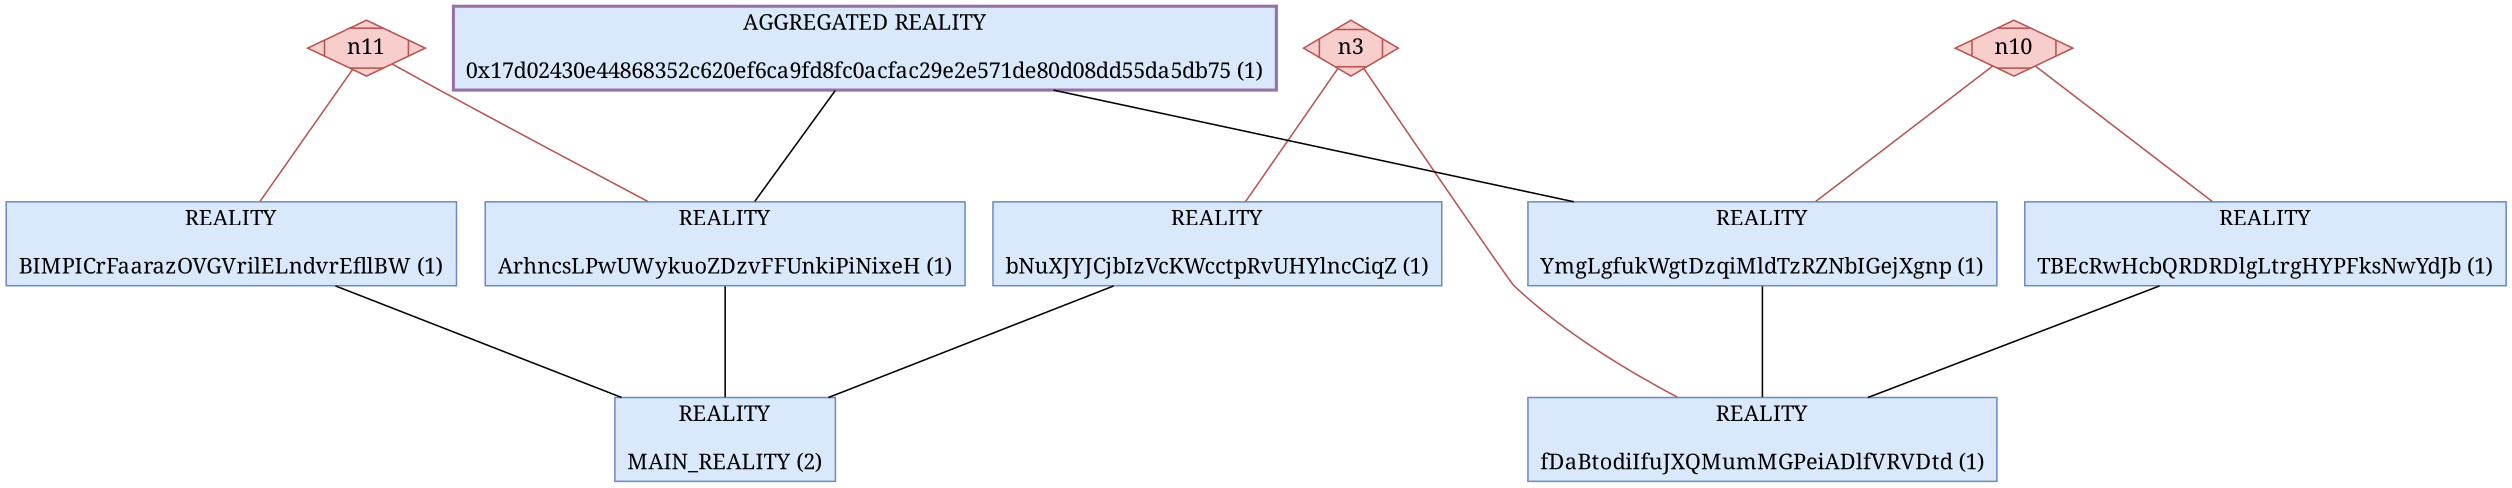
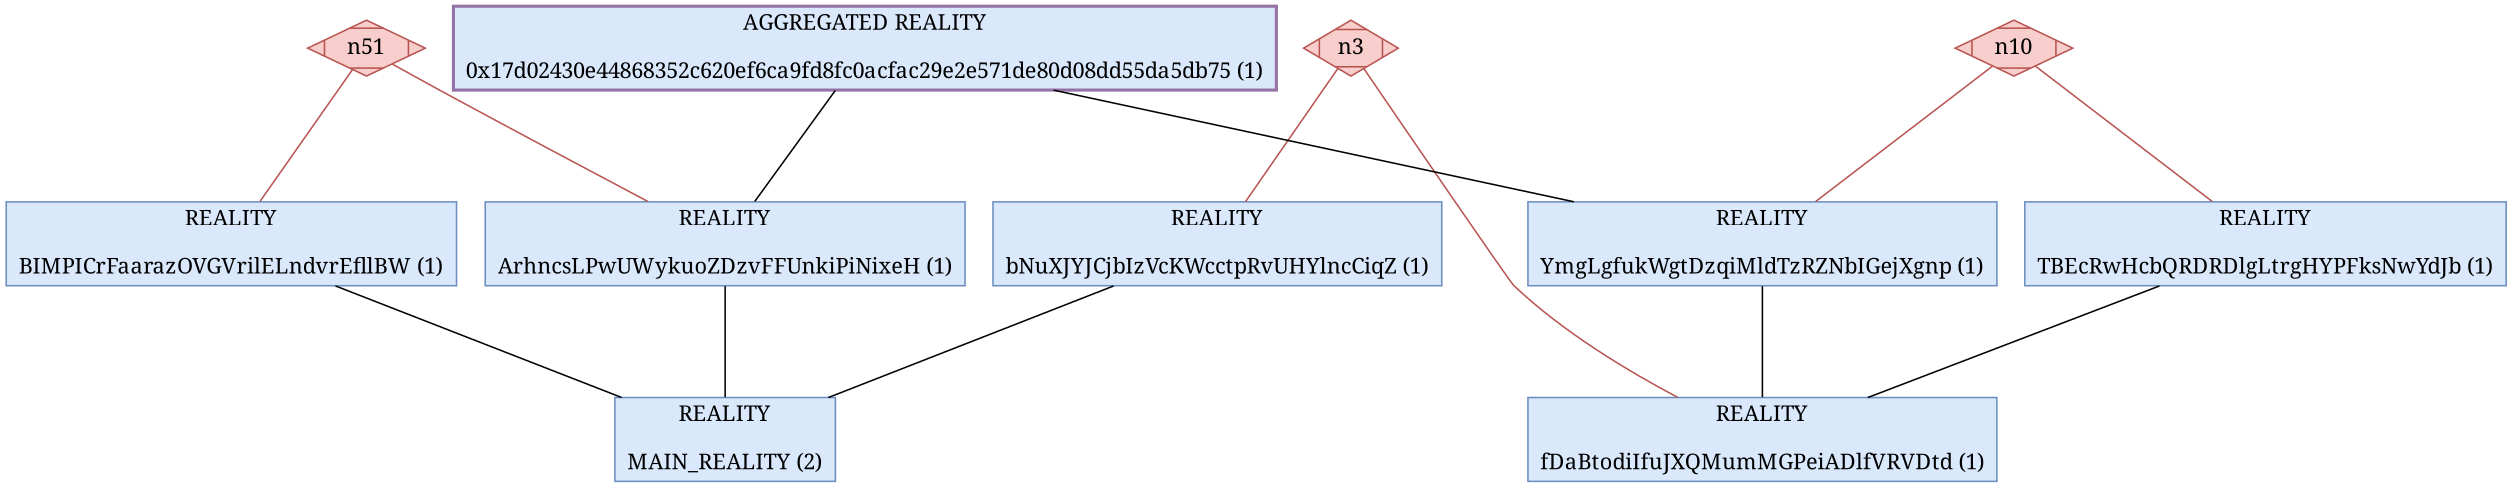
(366, 48) -> (366, 48)
